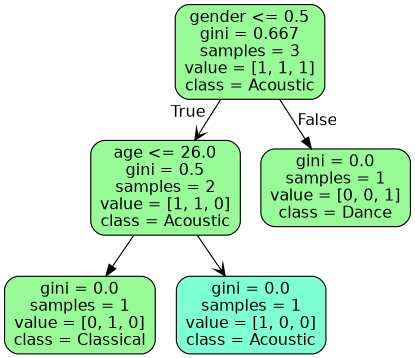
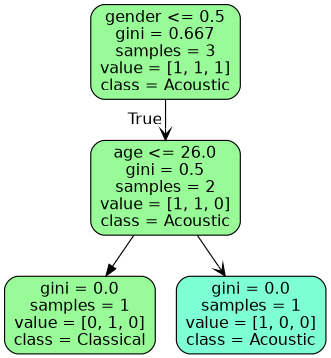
(336, 188) -> none
